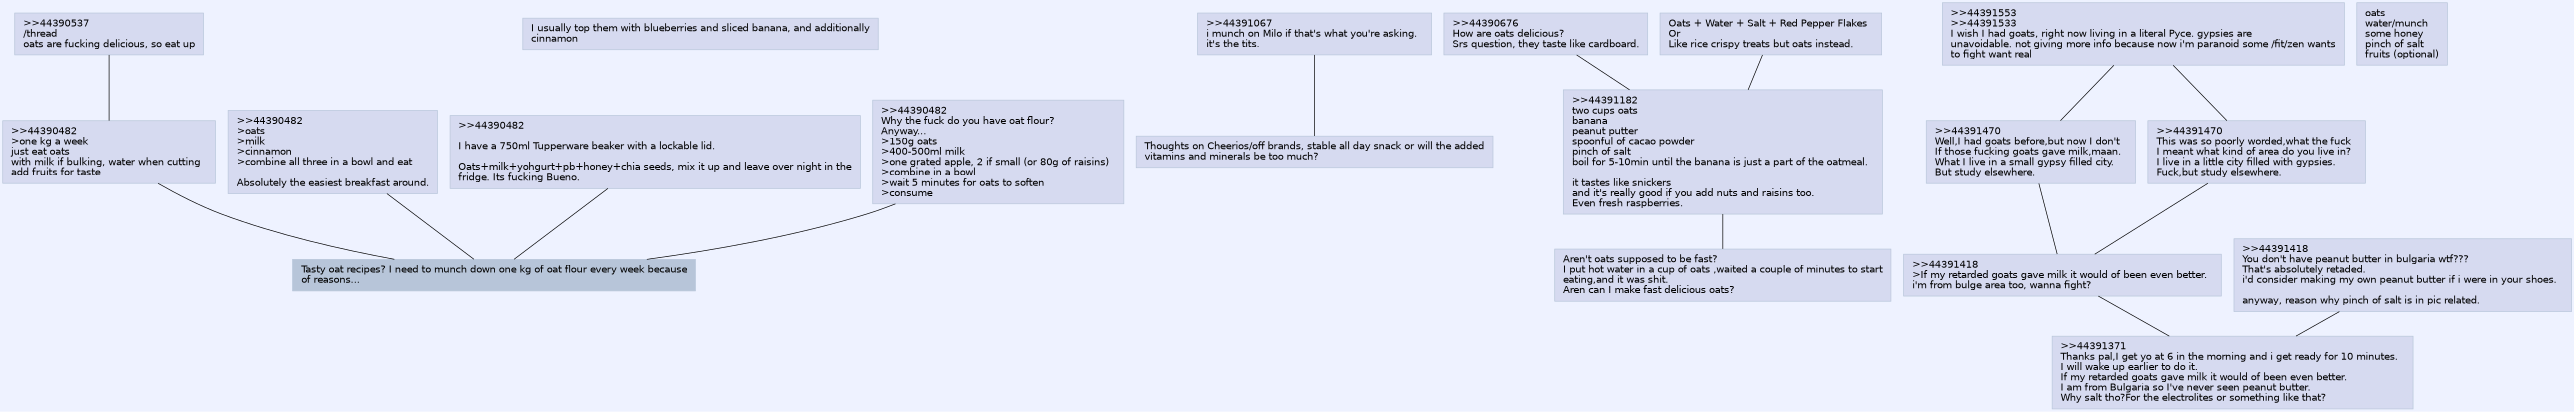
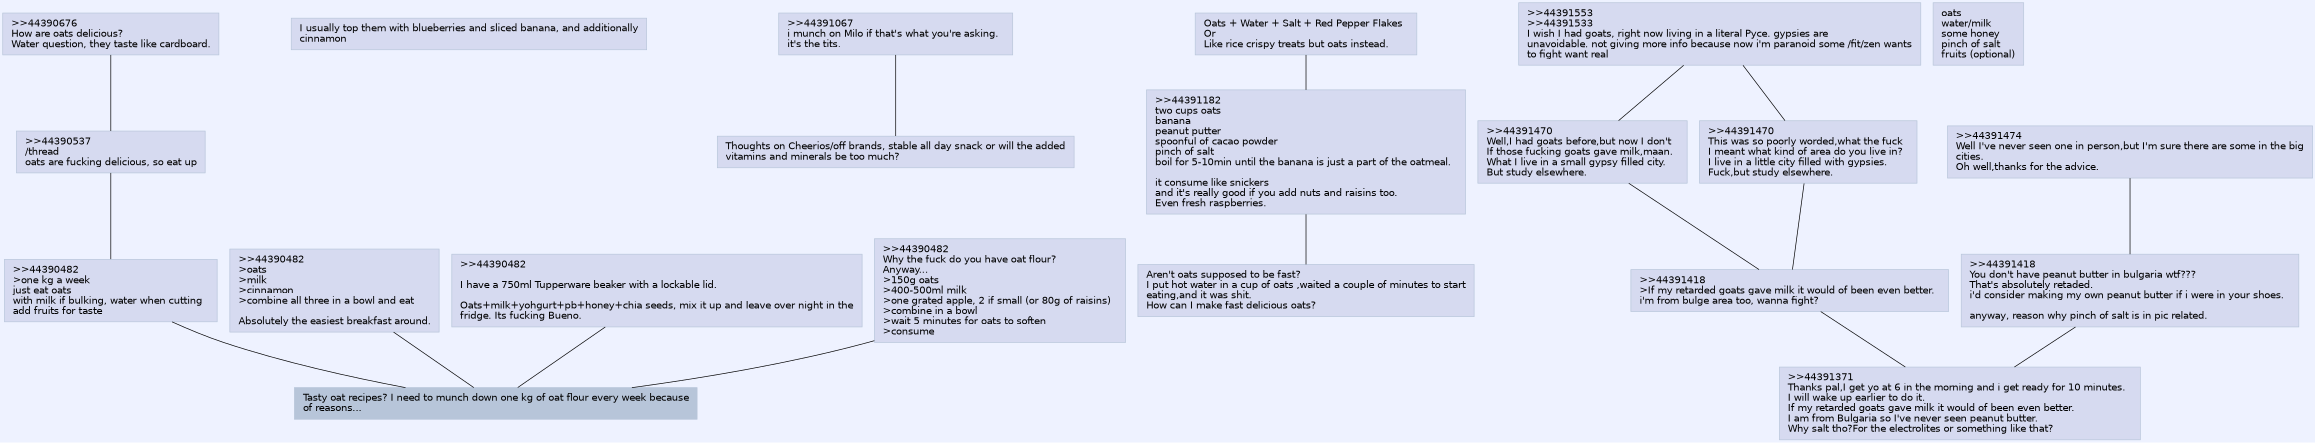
(2400, 24) -> (1969, 24)
(1546, 44) -> (111, 44)
(1603, 72) -> (111, 93)
none -> (2130, 152)
(1625, 183) -> (1215, 183)
(1649, 290) -> (1231, 306)
